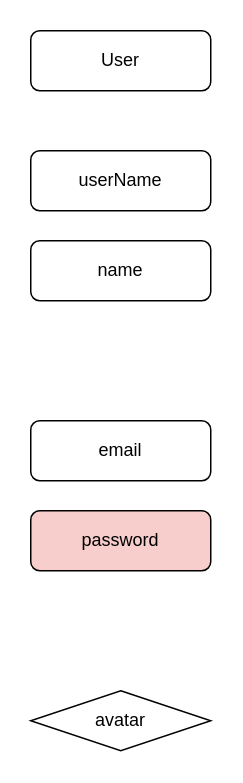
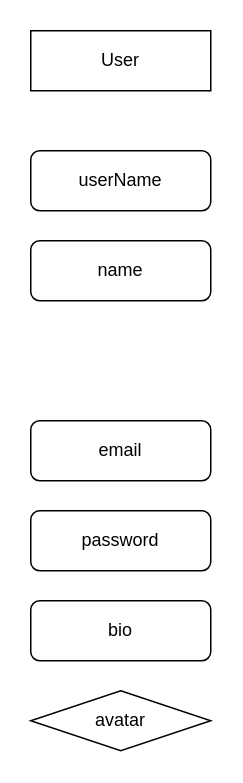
(121, 61) -> (121, 61)
(121, 541) -> (121, 541)
none -> (121, 631)
